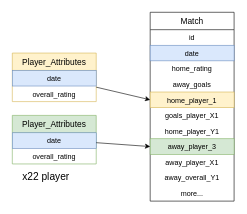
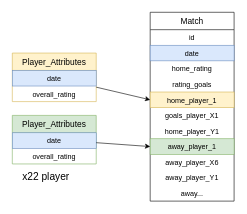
(192, 85) -> (192, 85)
(192, 147) -> (192, 147)
(192, 163) -> (192, 163)
(192, 178) -> (192, 178)
(192, 194) -> (192, 194)
